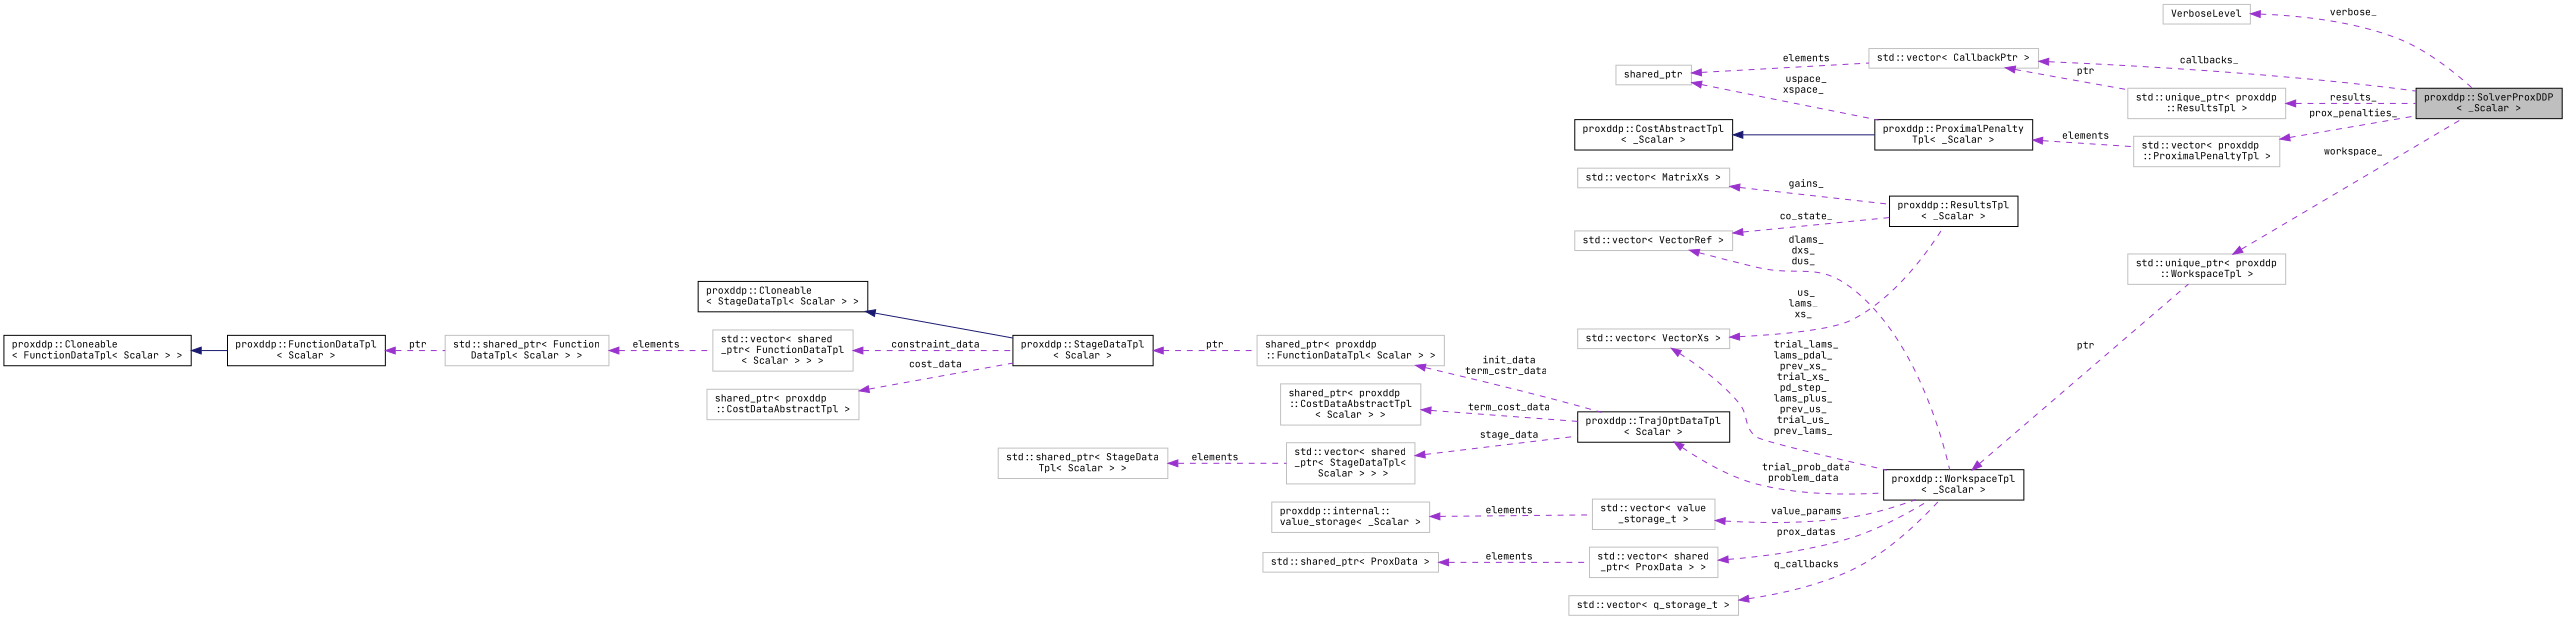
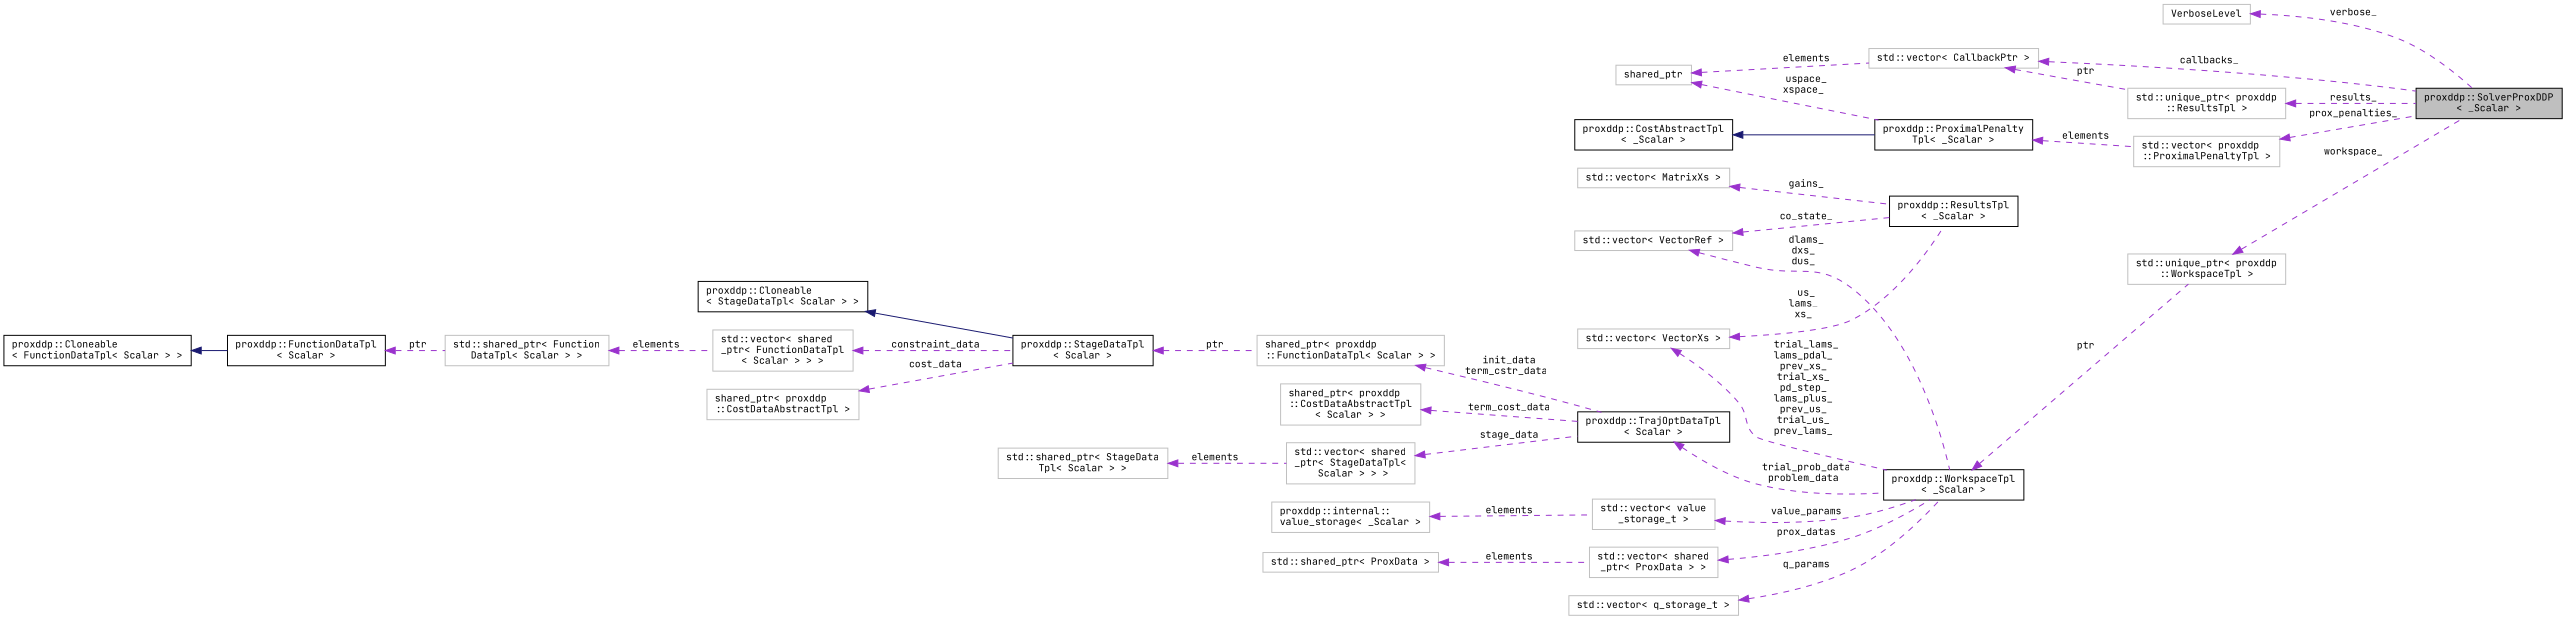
(1804, 565) -> (1804, 565)
